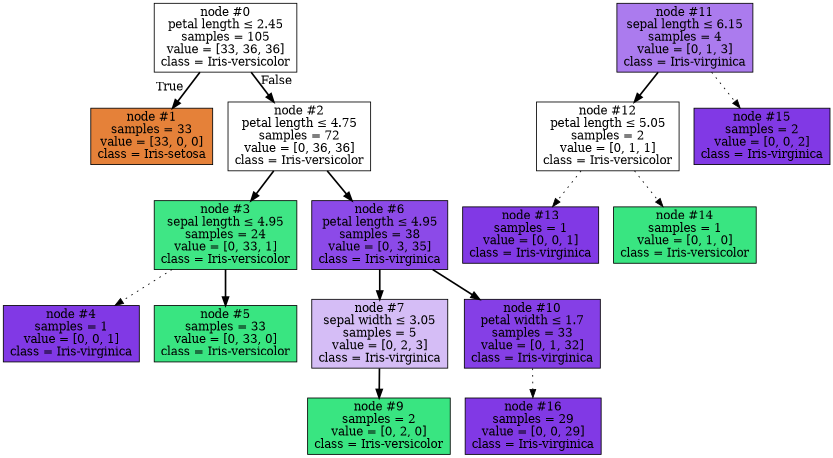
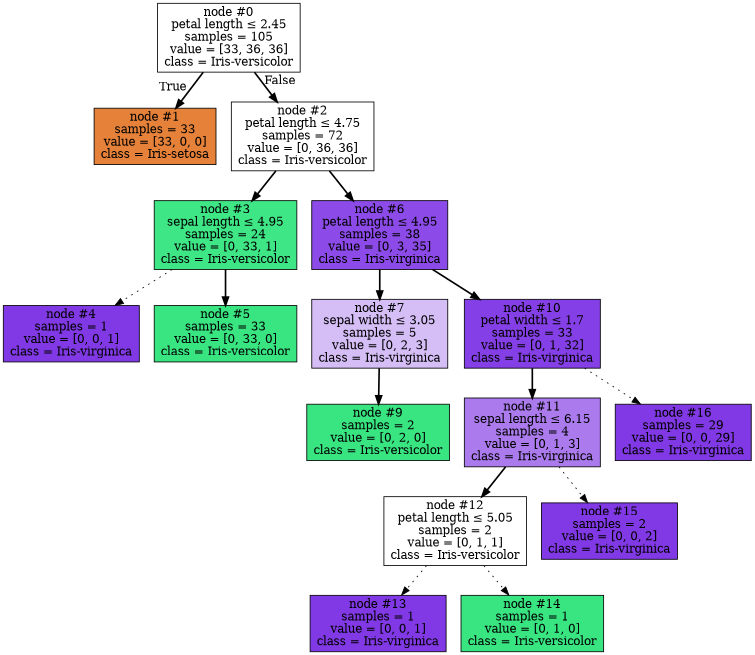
none -> (532, 379)
